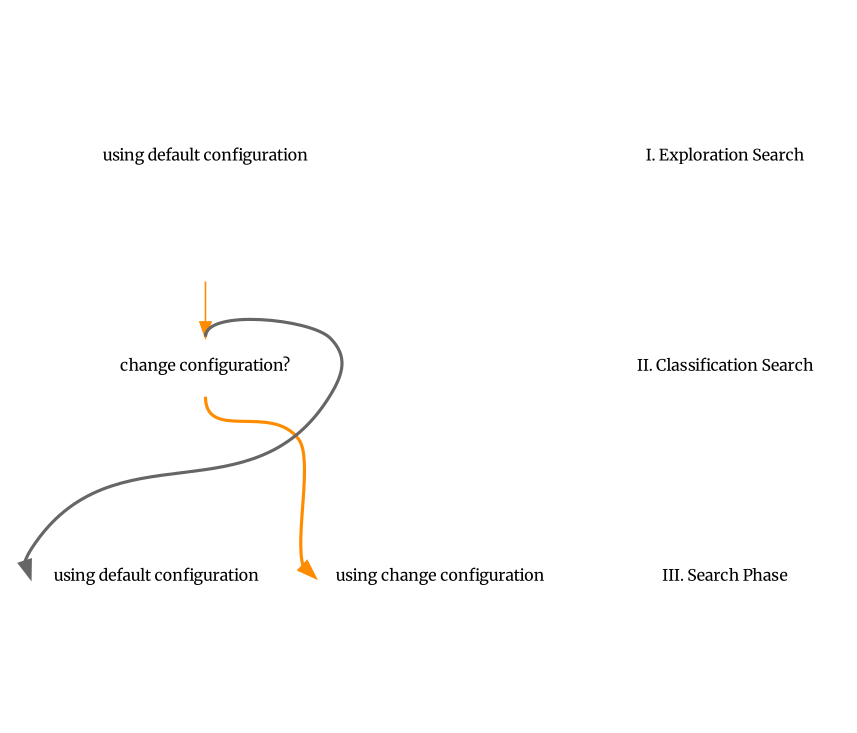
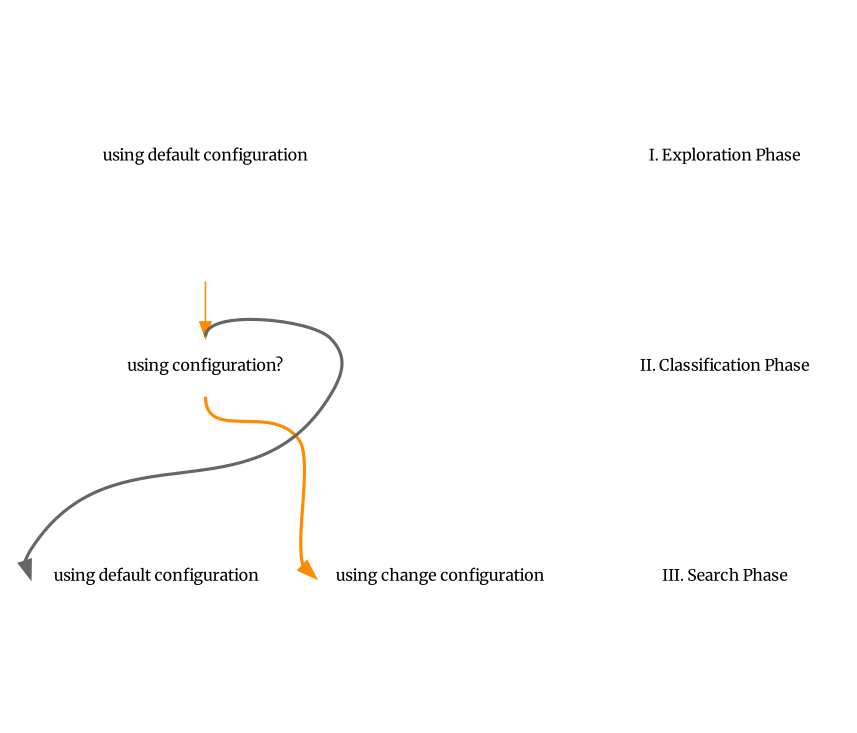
(725, 156) -> (725, 156)
(205, 367) -> (205, 367)
(725, 367) -> (725, 367)
